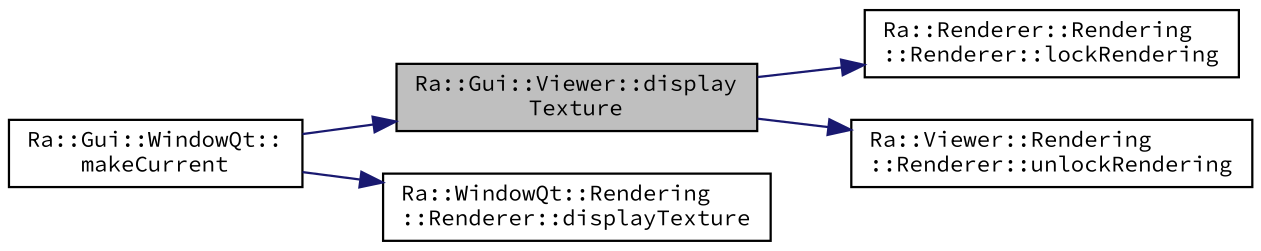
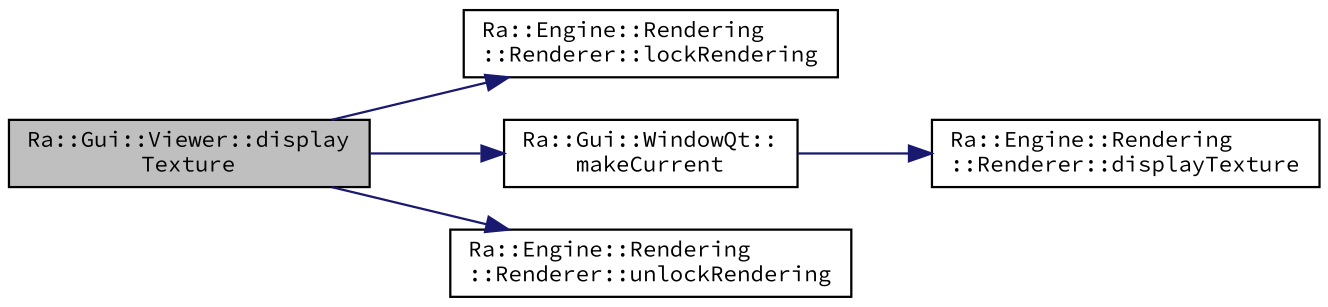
(1052, 44) -> (651, 44)
(338, 129) -> (425, 153)
(1052, 153) -> (651, 263)
(577, 207) -> (1126, 153)
